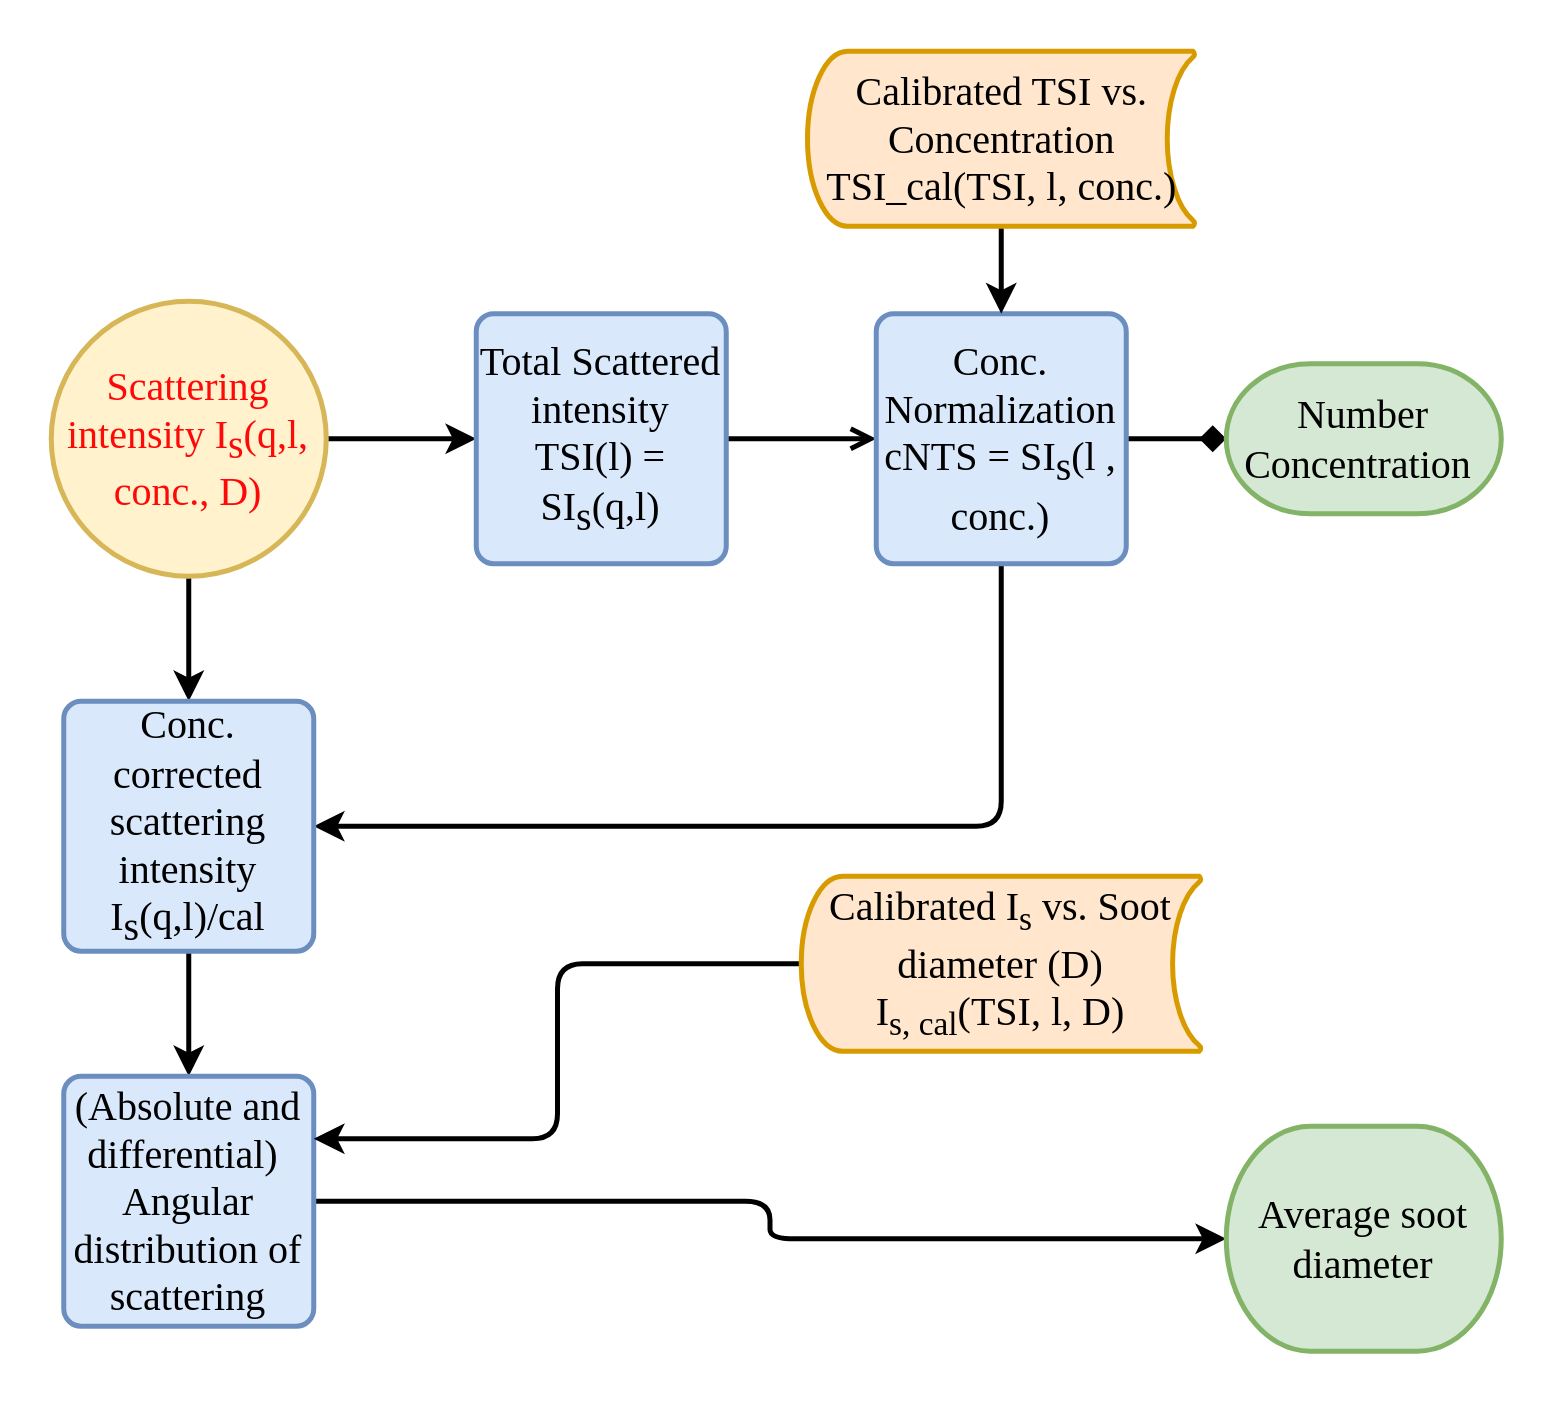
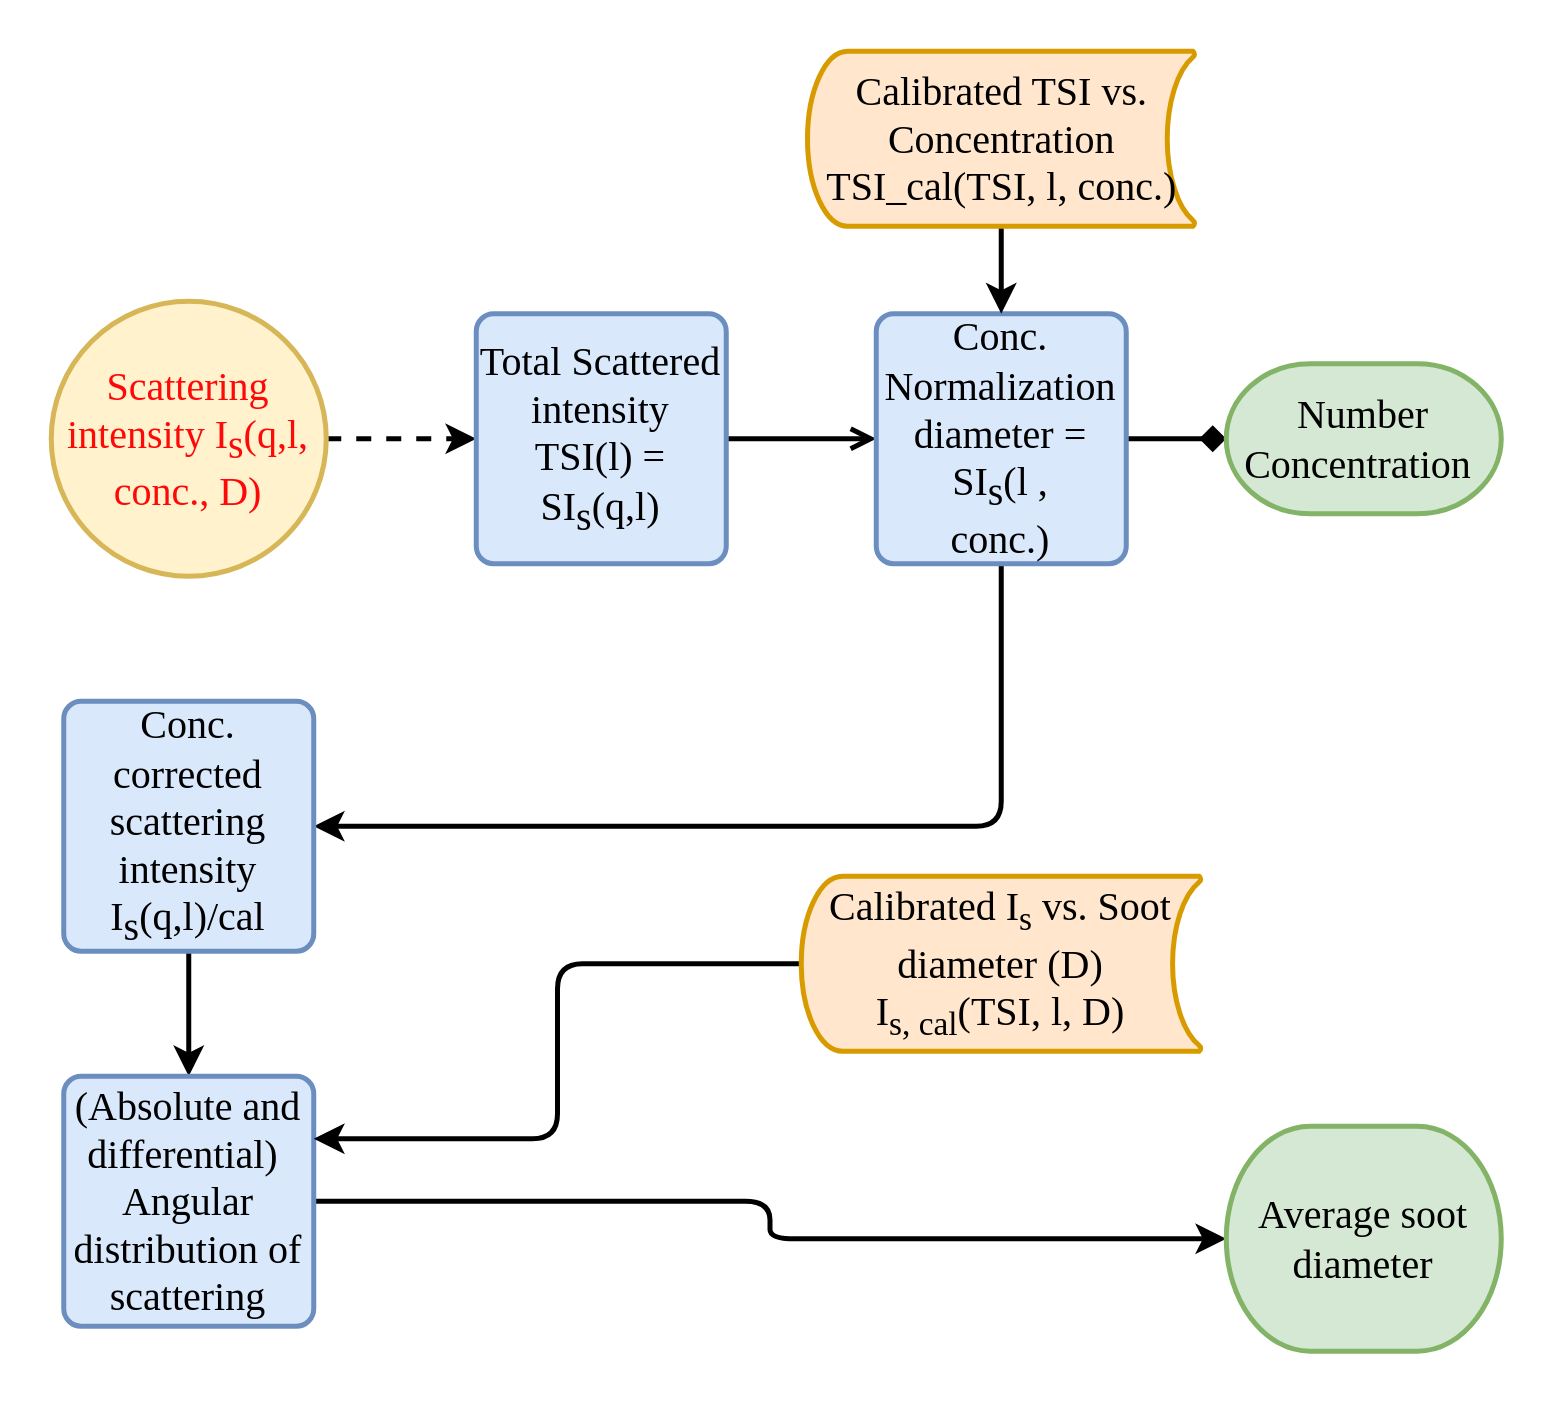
(348, 439) -> (348, 439)
(1001, 439) -> (1001, 439)
(189, 628) -> none
